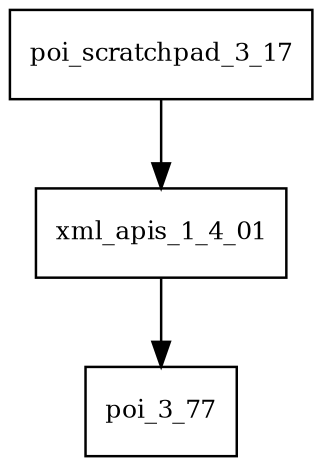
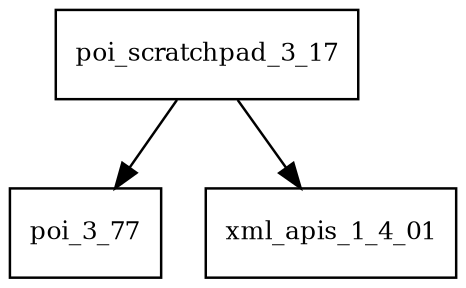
(161, 310) -> (153, 134)
